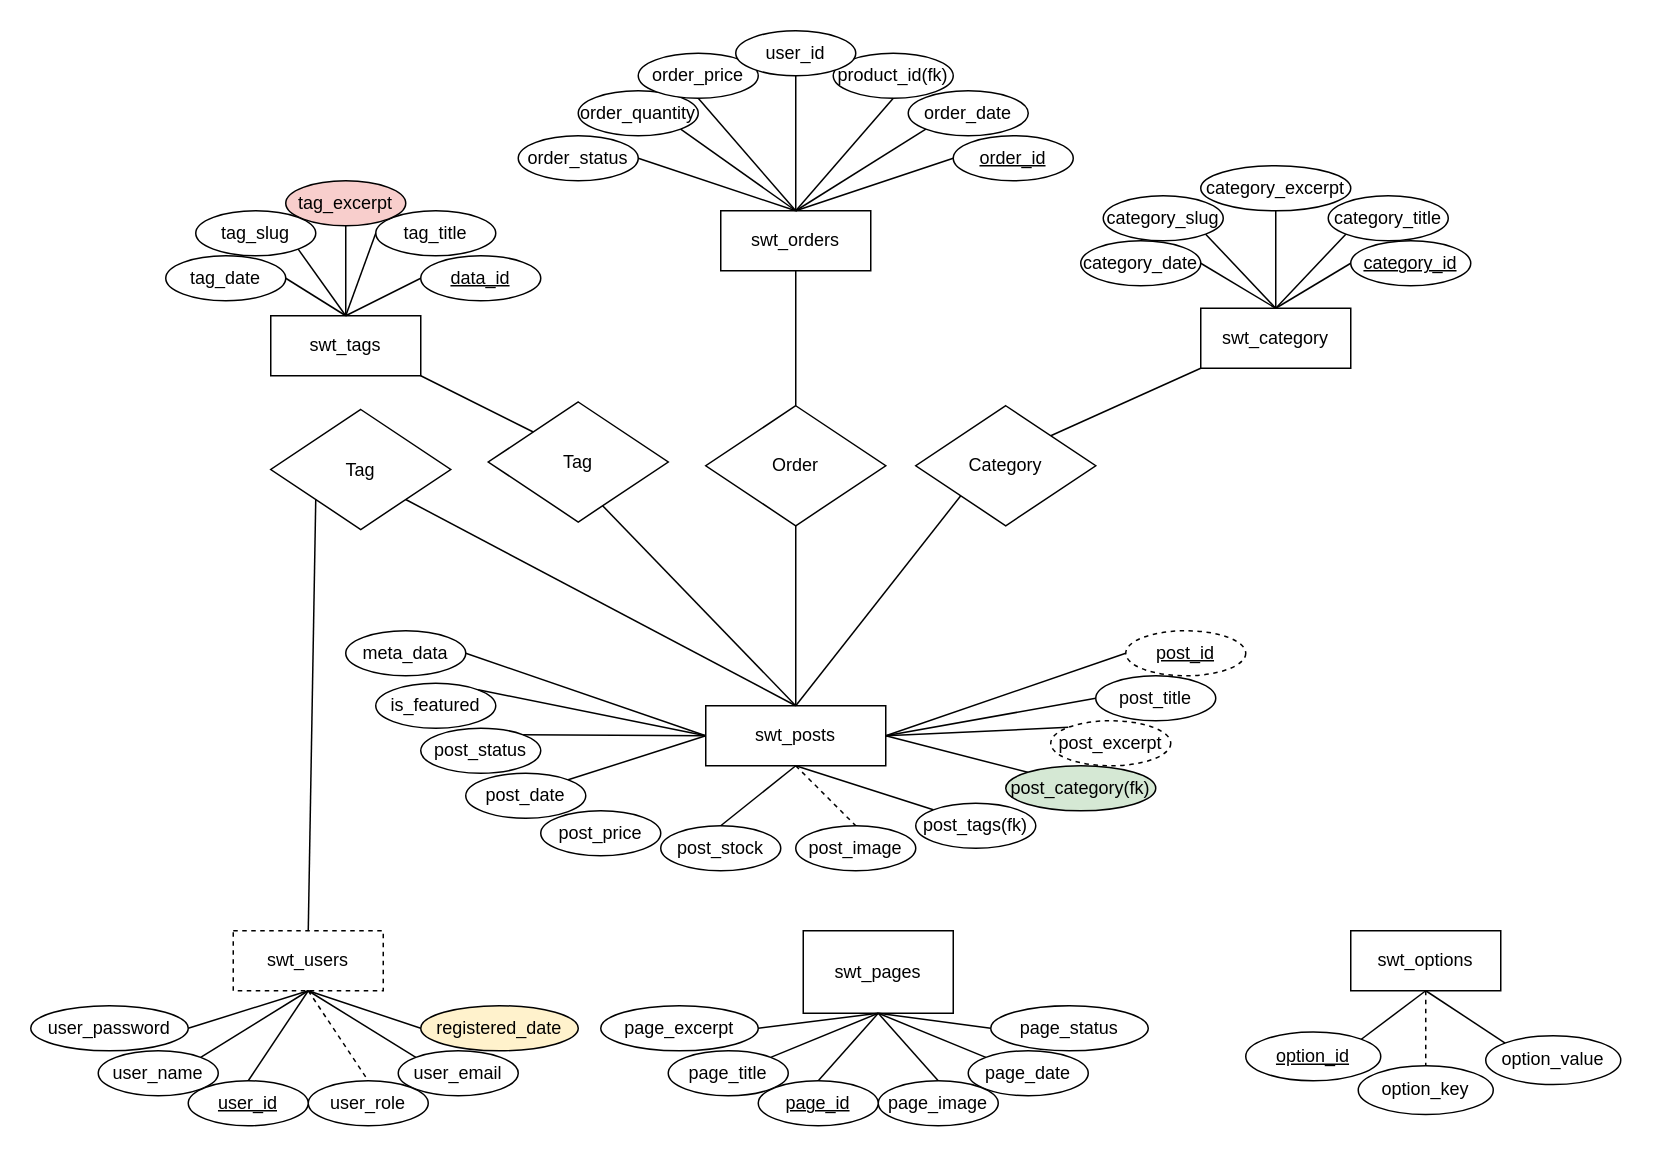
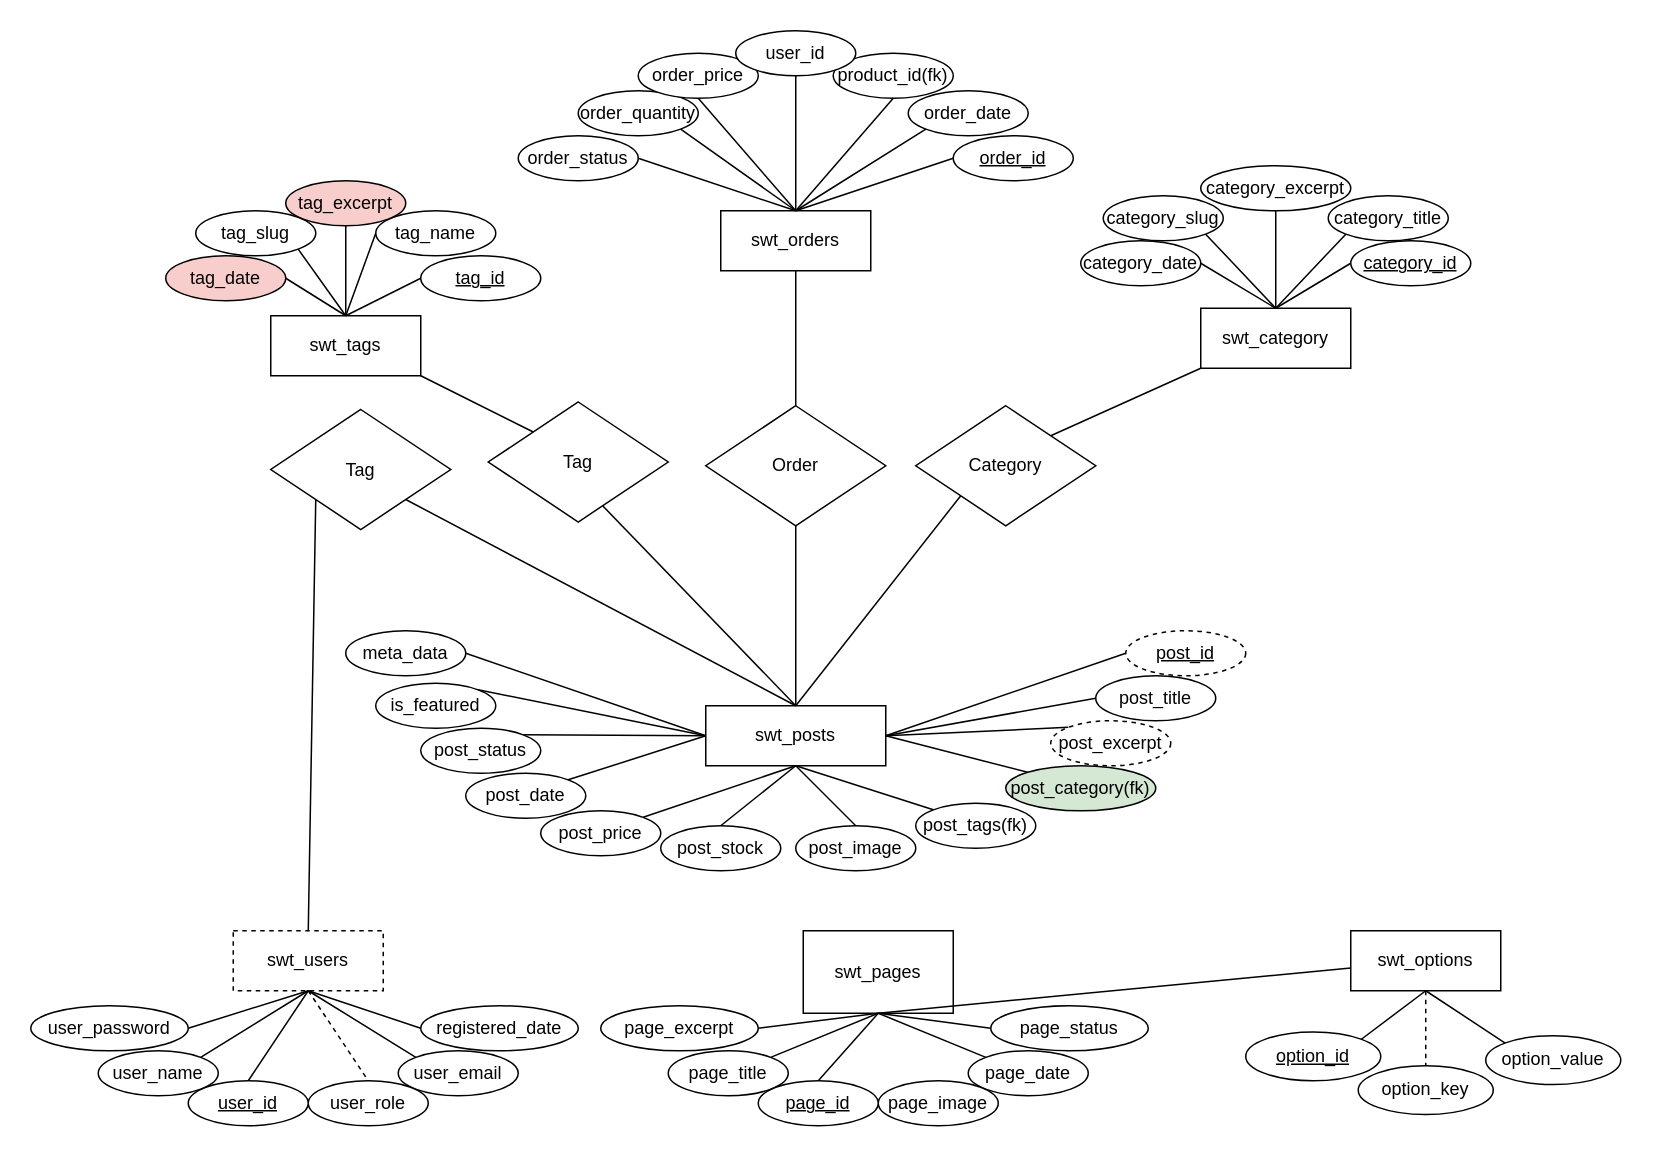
(436, 233) -> (436, 233)
(226, 278) -> (226, 278)
(481, 278) -> (481, 278)
none -> (714, 793)
(826, 796) -> (826, 796)
(500, 1028) -> (500, 1028)
(909, 1048) -> (1118, 990)
